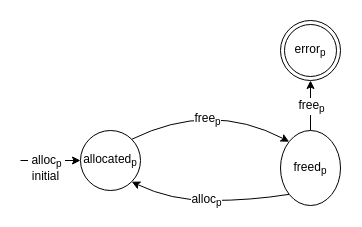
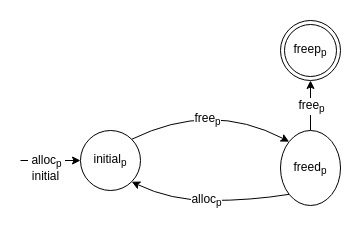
(311, 51) -> (311, 51)
(111, 161) -> (111, 161)
